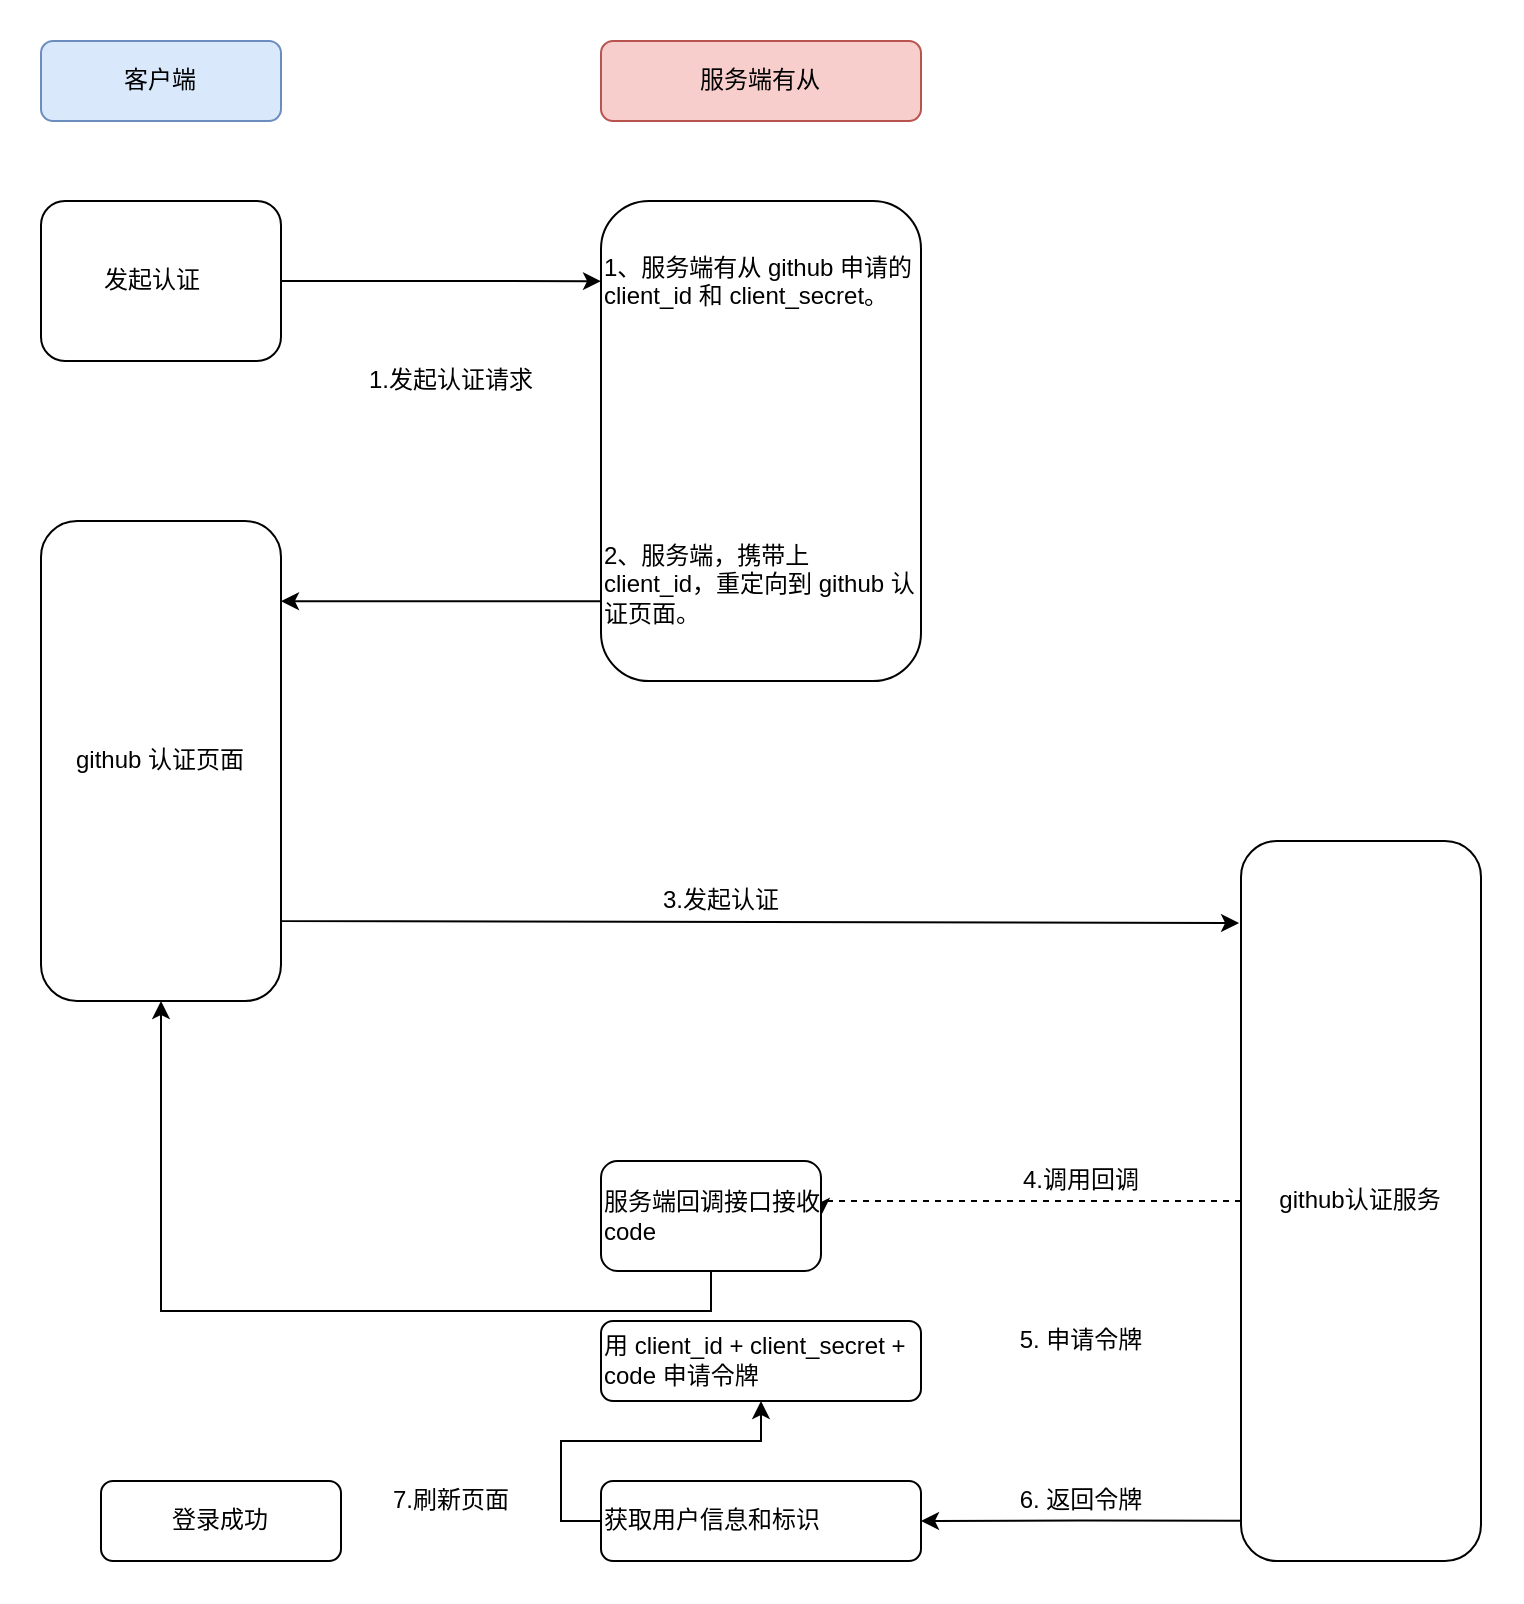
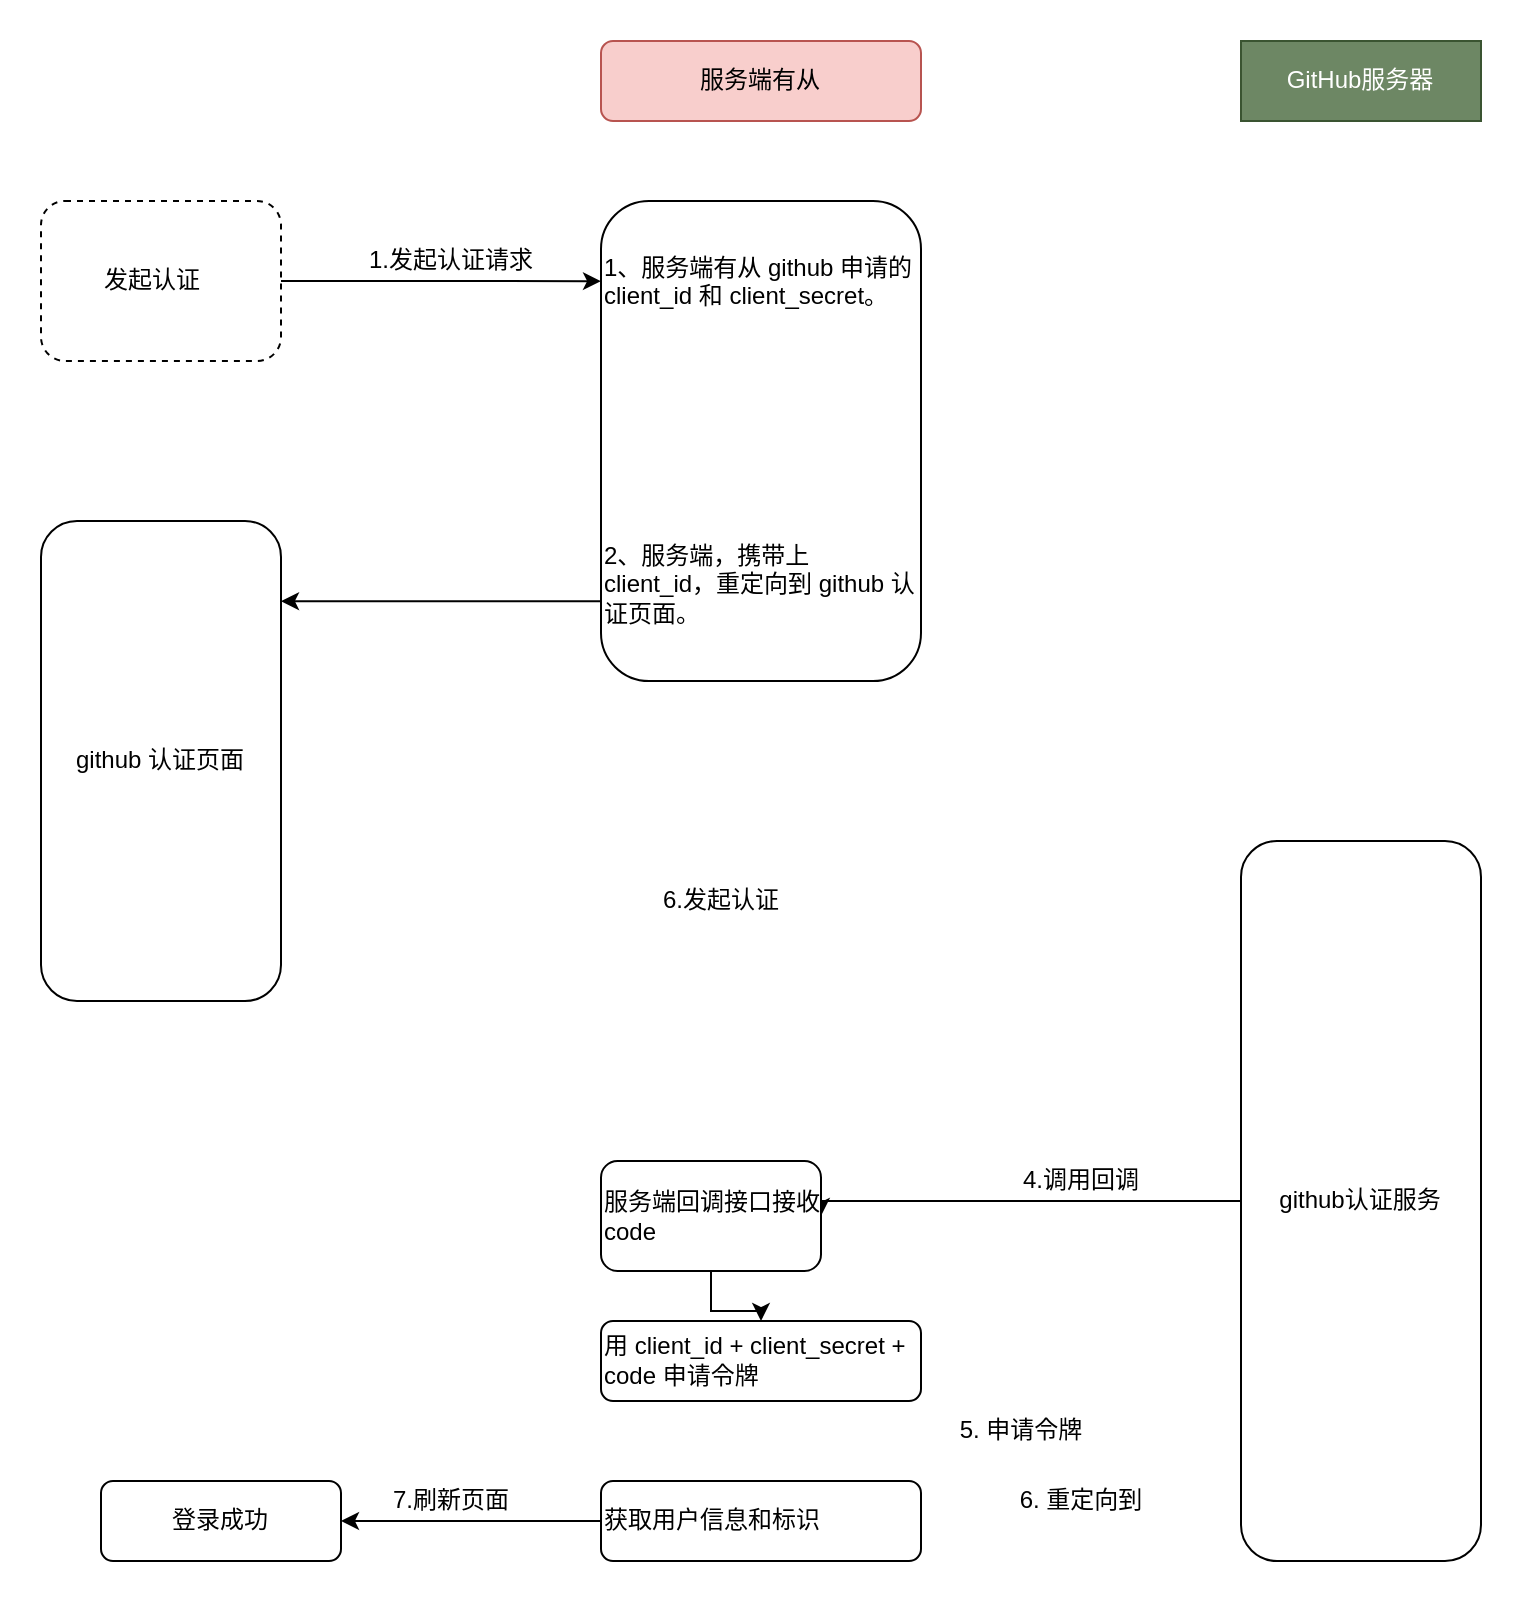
(161, 81) -> none
none -> (1361, 81)
(161, 281) -> (161, 281)
(451, 381) -> (451, 261)
(722, 901) -> (722, 901)
(752, 922) -> none
(1028, 1201) -> (1028, 1201)
(289, 1311) -> (735, 1311)
(1081, 1341) -> (1021, 1431)
(633, 1441) -> (459, 1521)
(1082, 1501) -> (1082, 1501)
(1088, 1521) -> none
